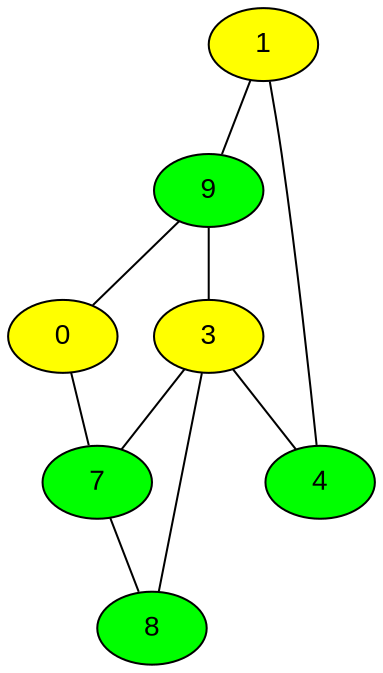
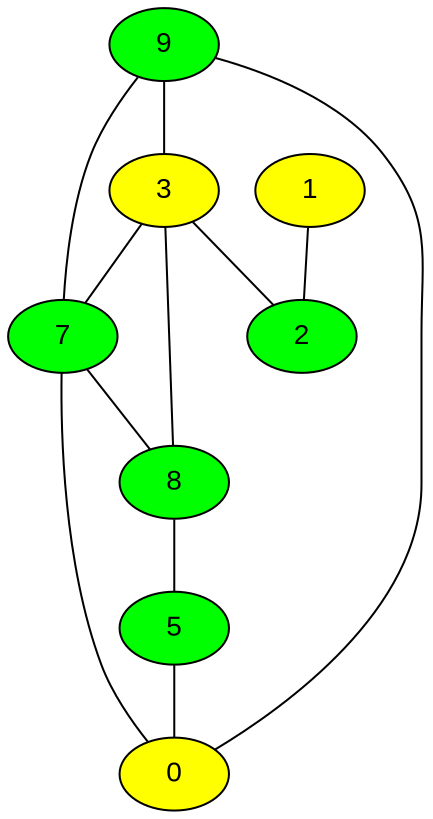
(236, 117) -> (82, 182)
(320, 482) -> (302, 336)
none -> (174, 628)
